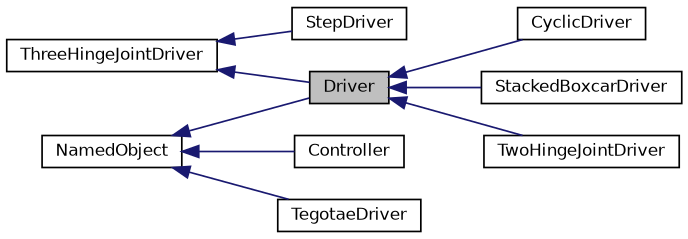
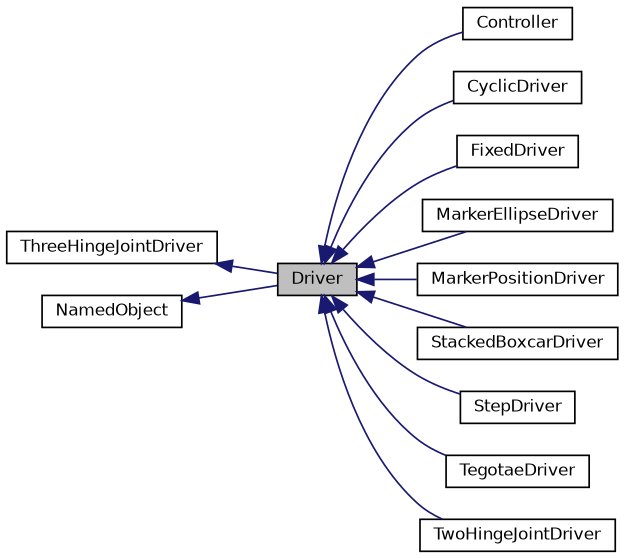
(263, 35) -> (396, 360)
(247, 152) -> (369, 121)
none -> (518, 152)
(239, 186) -> (376, 394)
none -> (518, 215)
none -> (518, 279)
